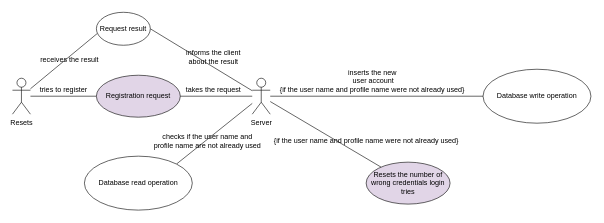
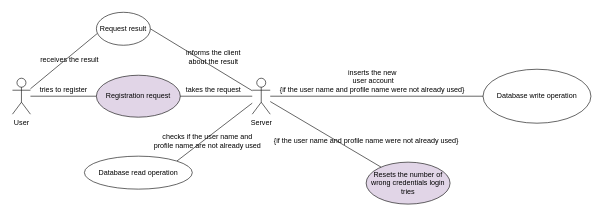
(22, 123) -> (22, 123)
(138, 183) -> (138, 173)
